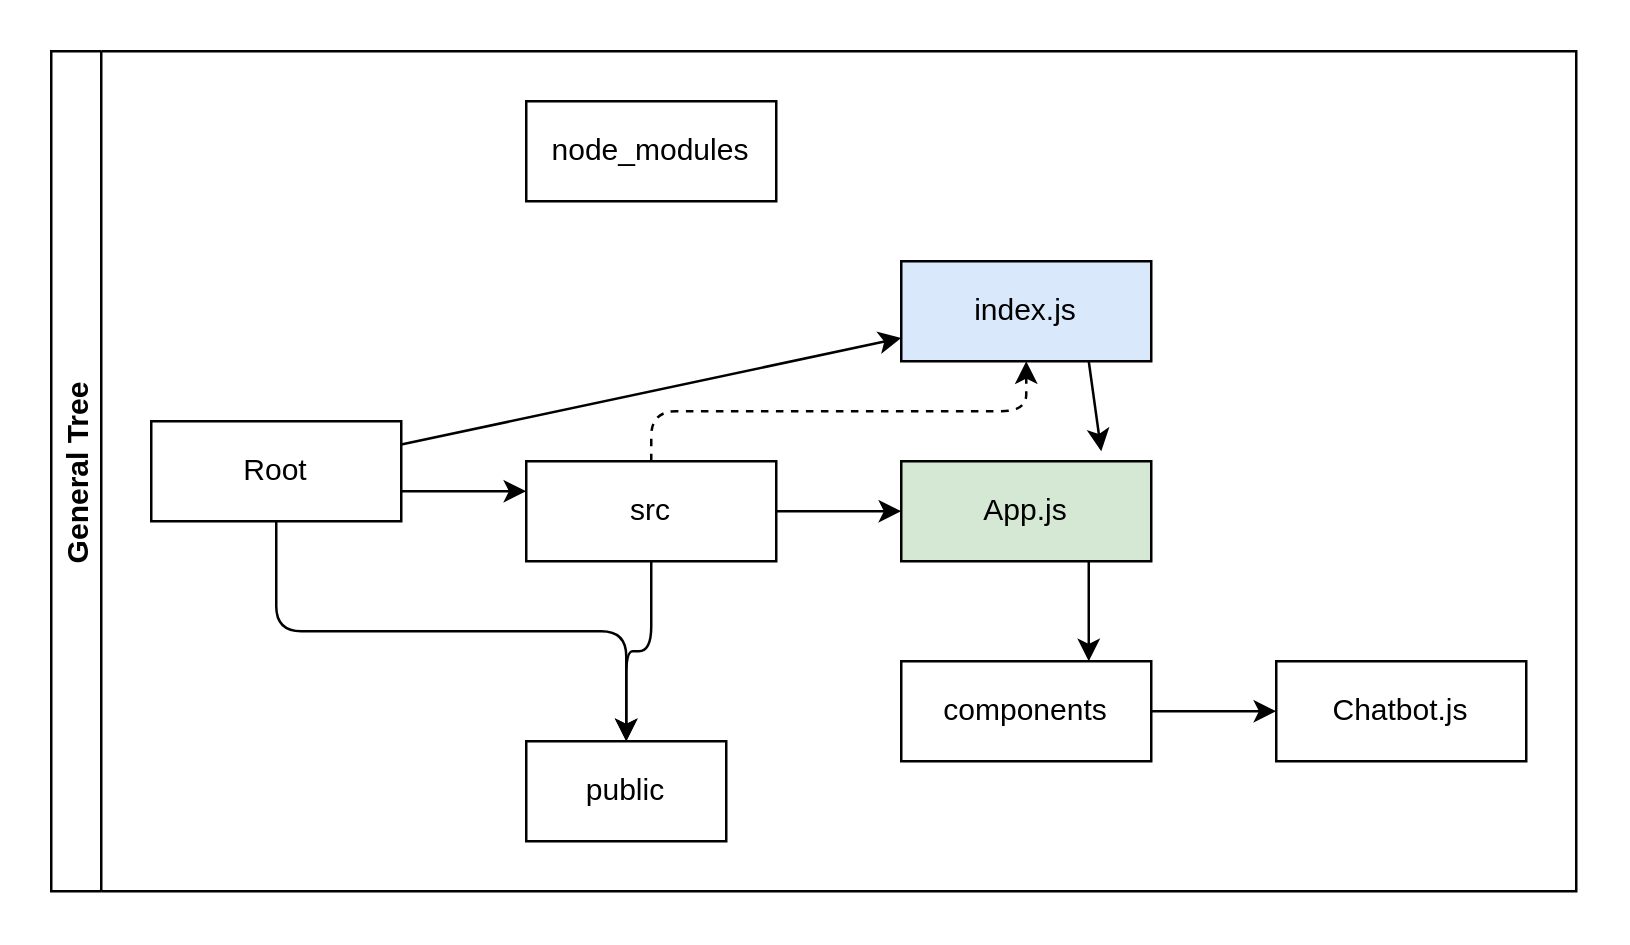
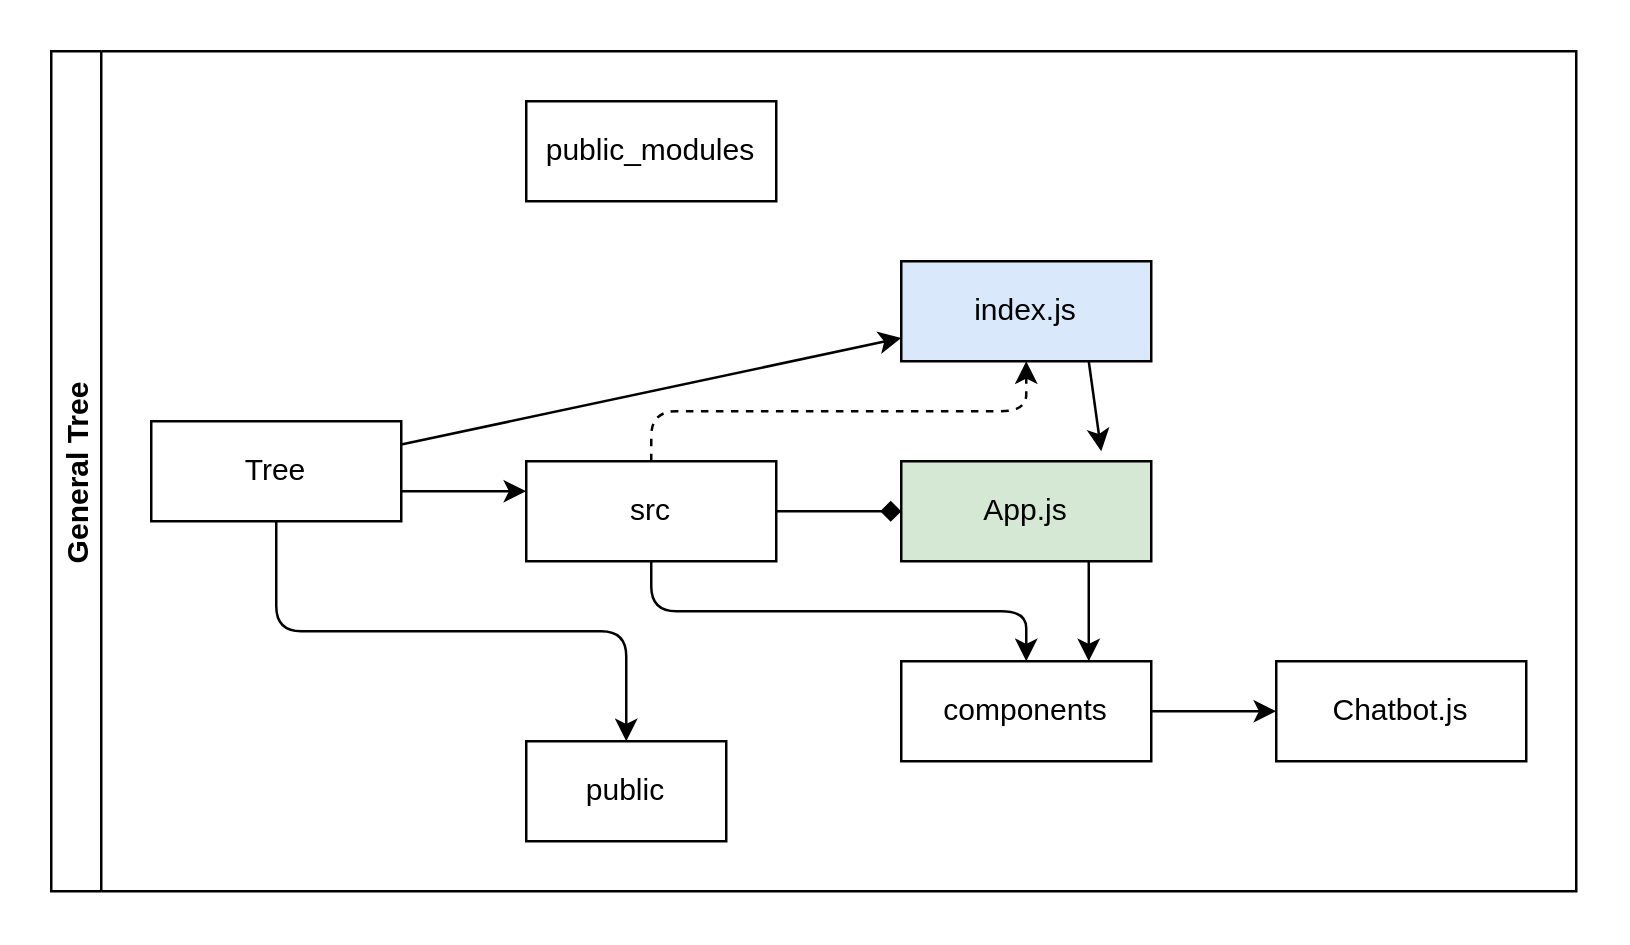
(651, 151) -> (651, 151)
(276, 471) -> (276, 471)
(882, 511) -> (881, 511)
(651, 625) -> (846, 611)
